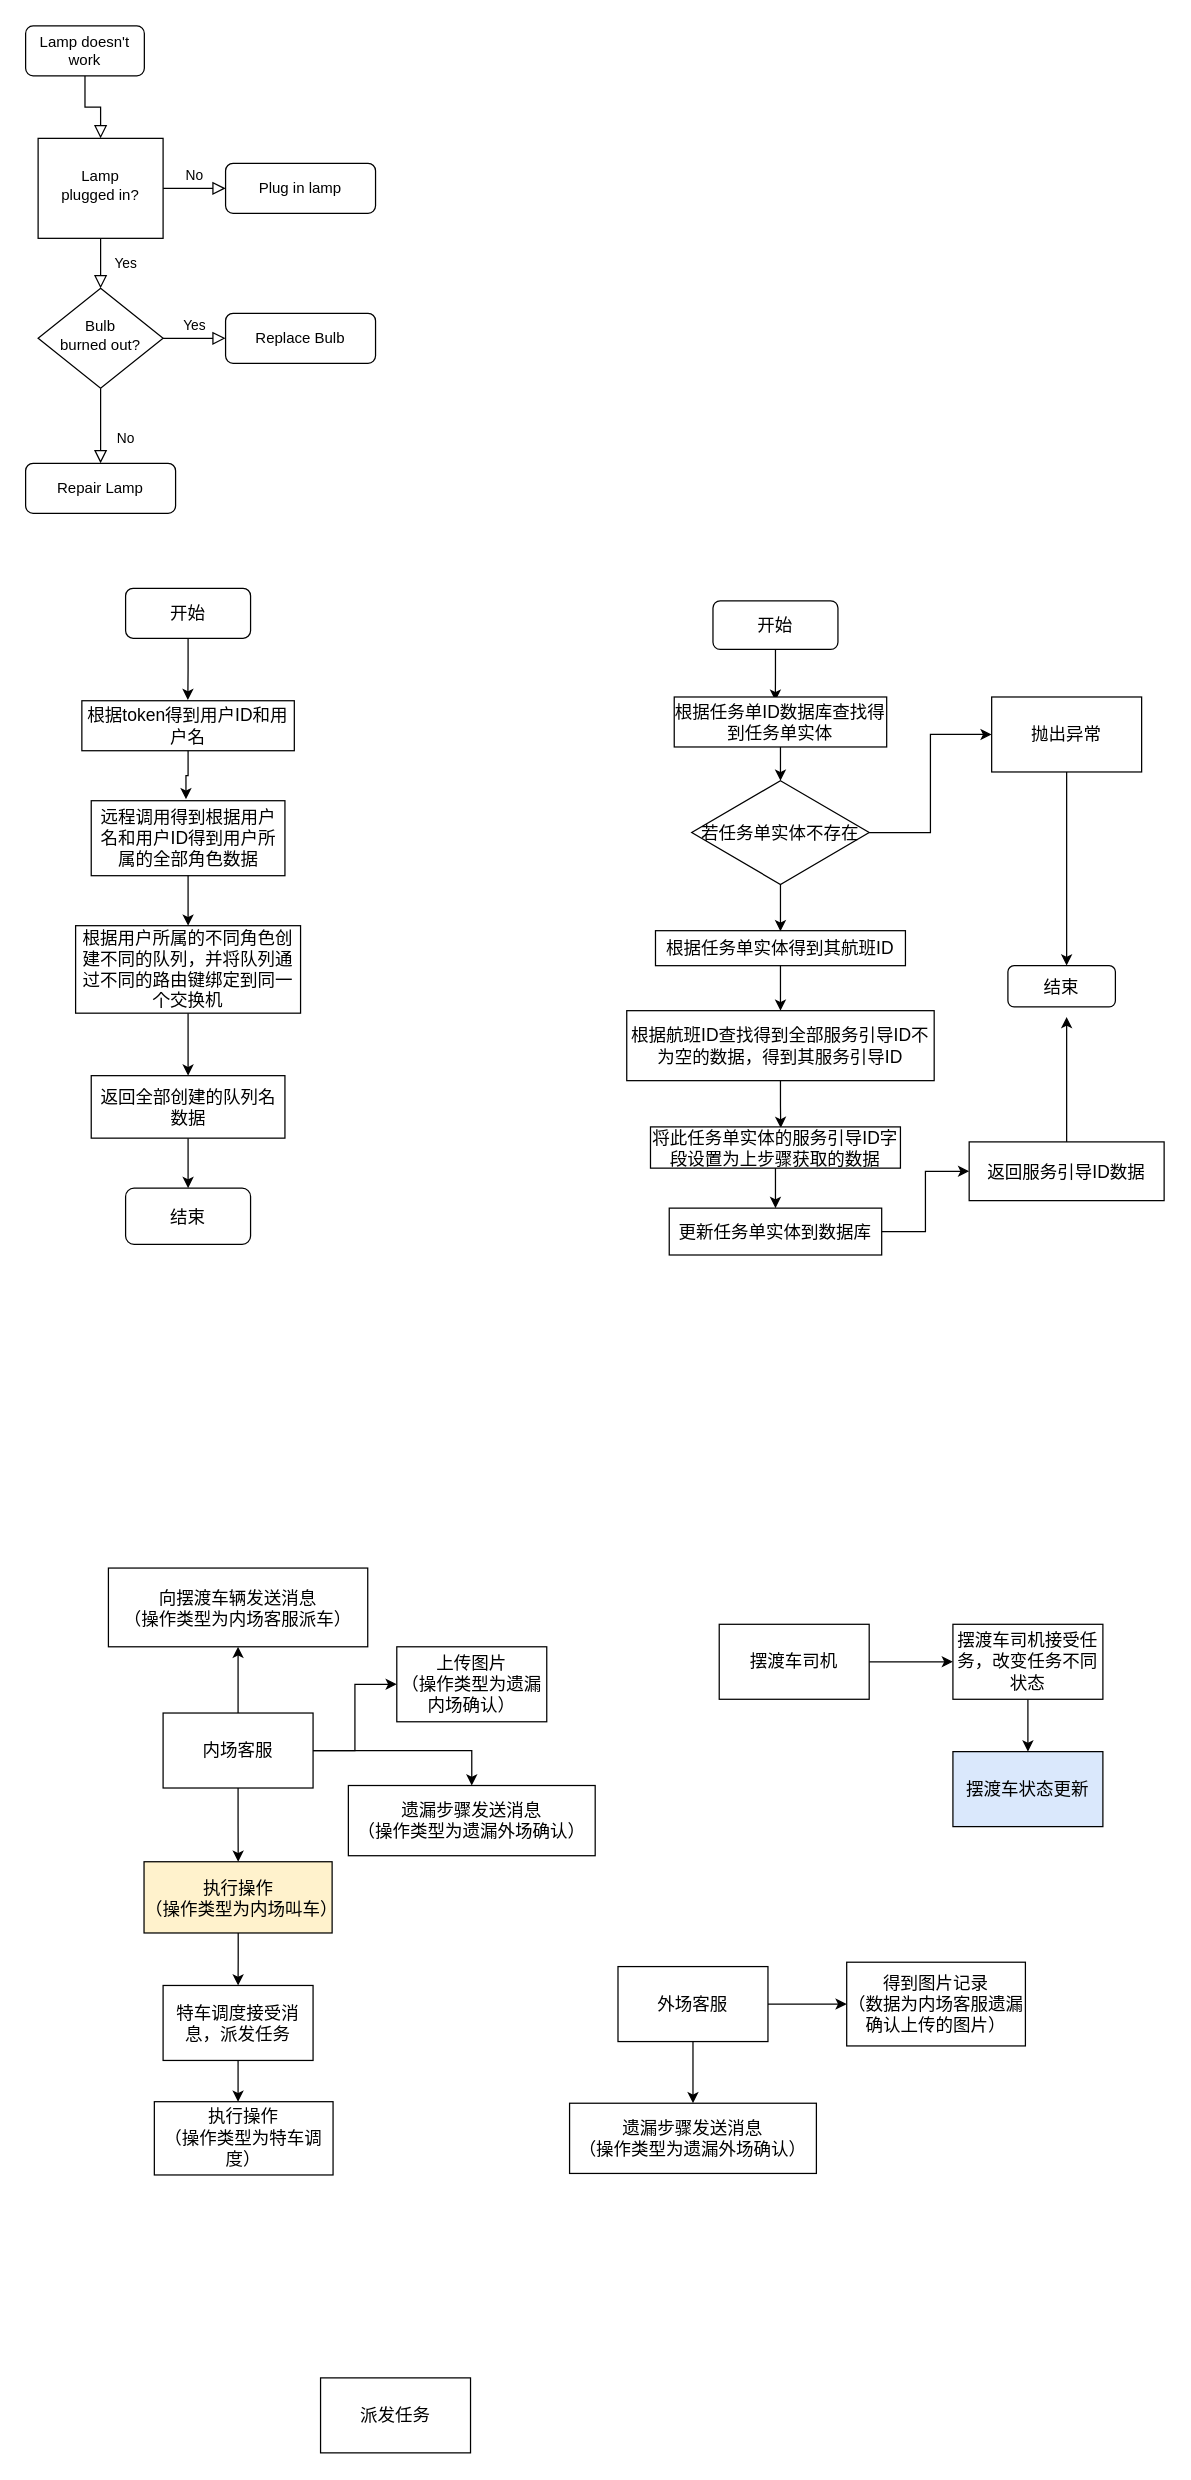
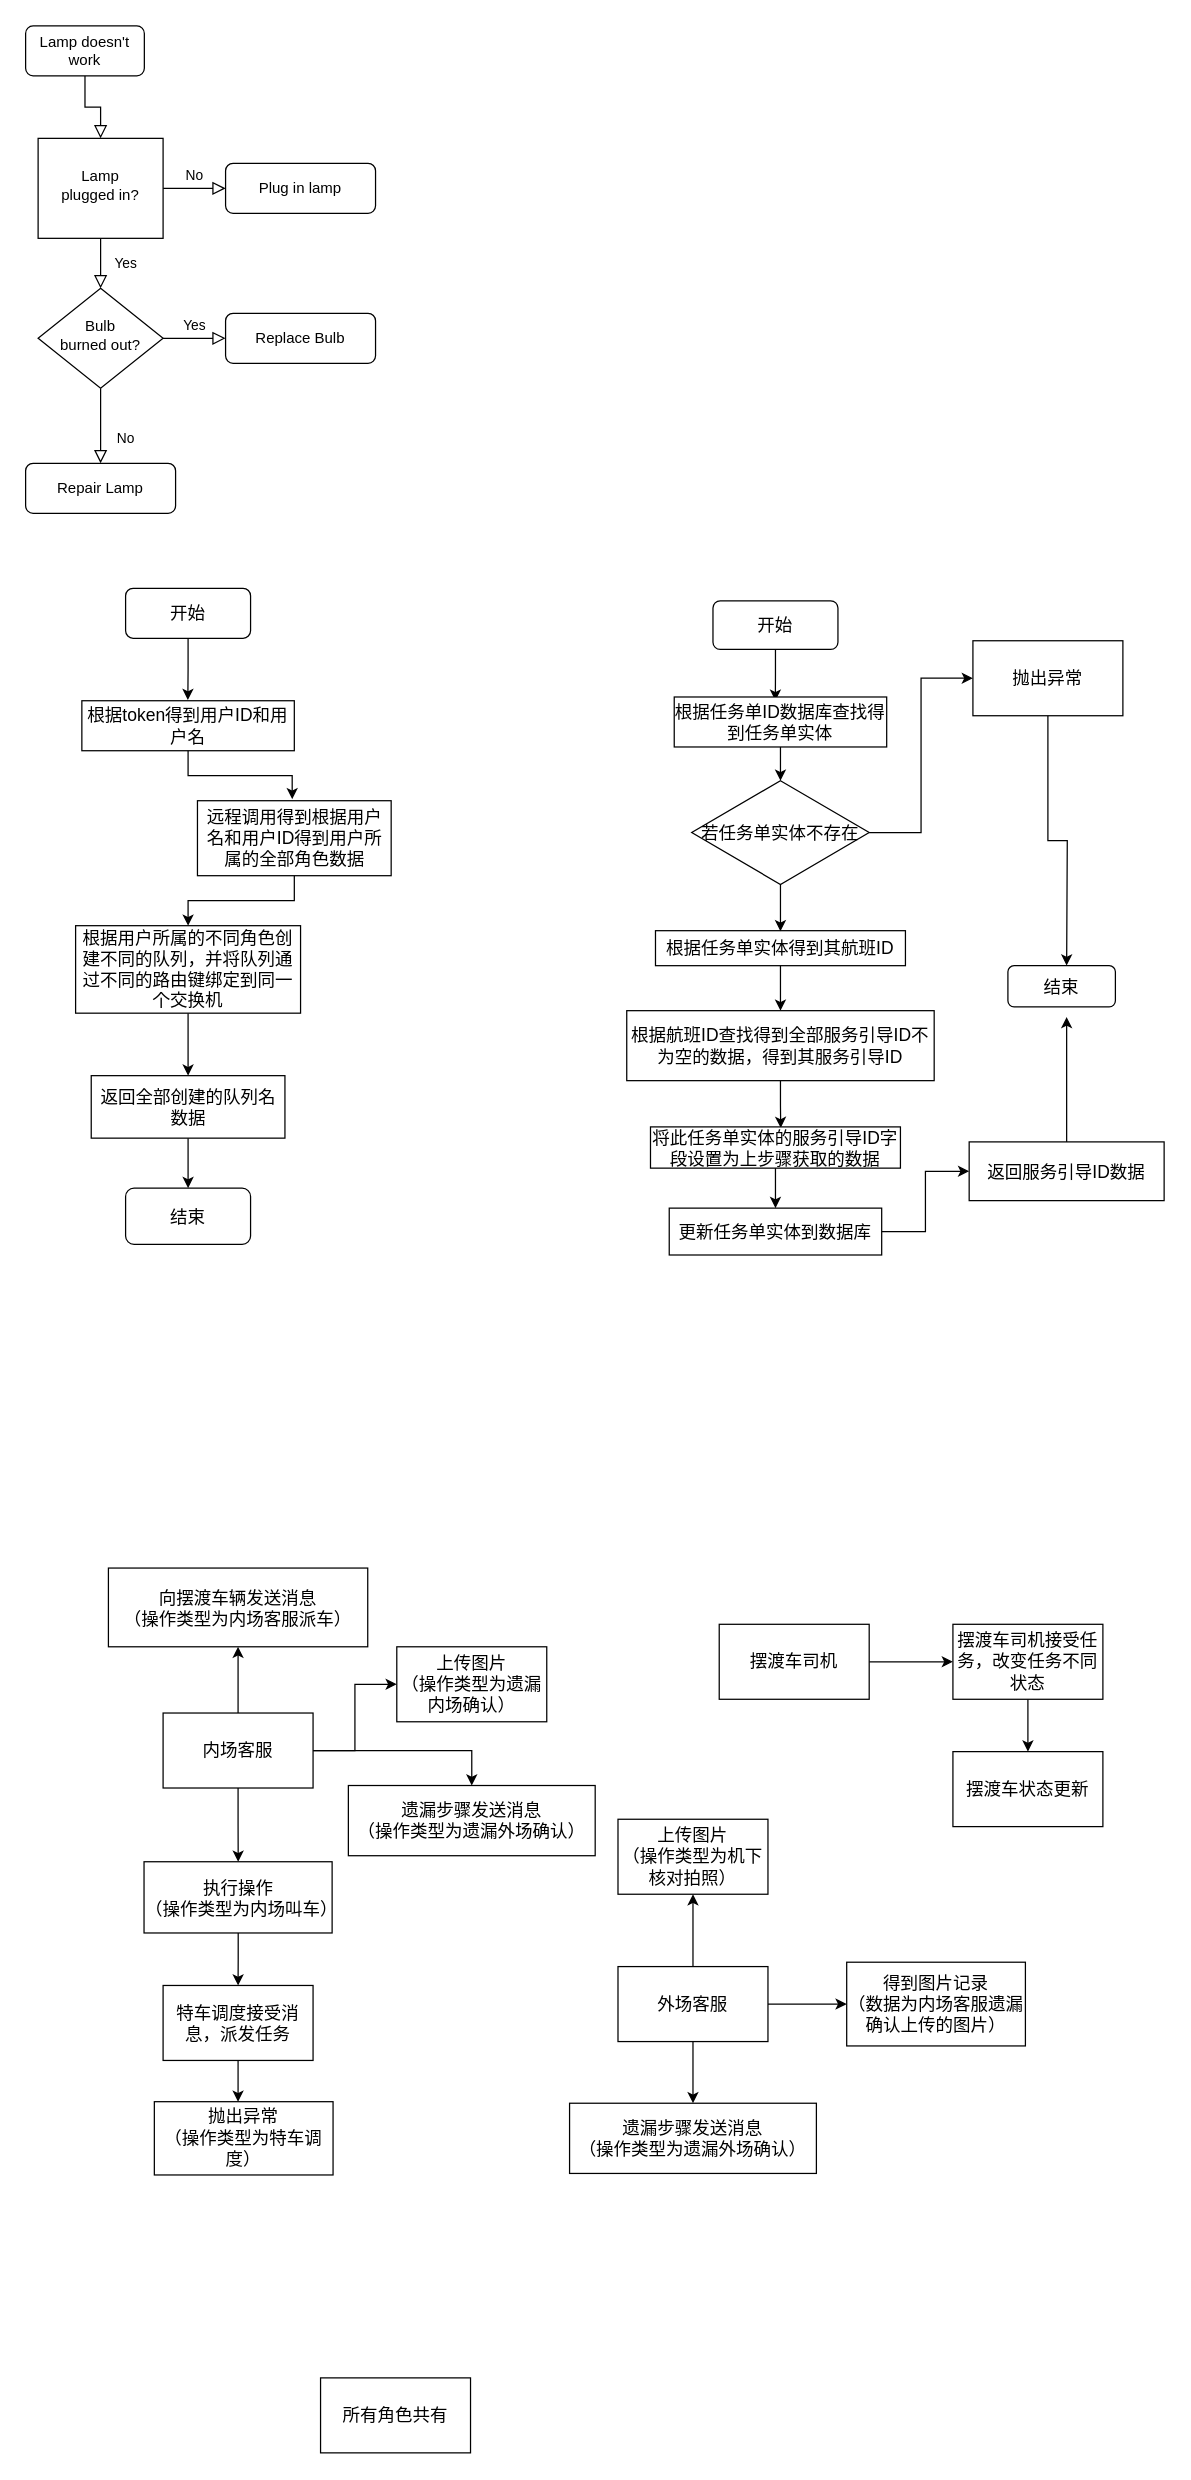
(1067, 734) -> (1048, 678)
(188, 838) -> (294, 838)
(1028, 1789) -> (1028, 1789)
none -> (693, 1857)
(238, 1898) -> (238, 1898)
none -> (693, 1935)
(244, 2138) -> (244, 2138)
(396, 2416) -> (396, 2416)
